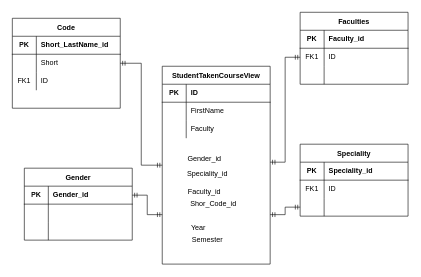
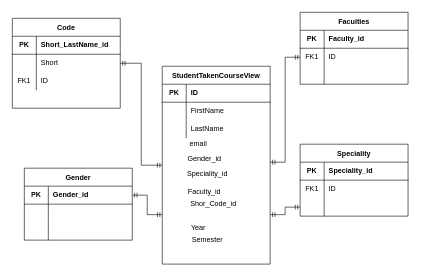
(204, 129) -> (207, 129)
none -> (198, 144)
